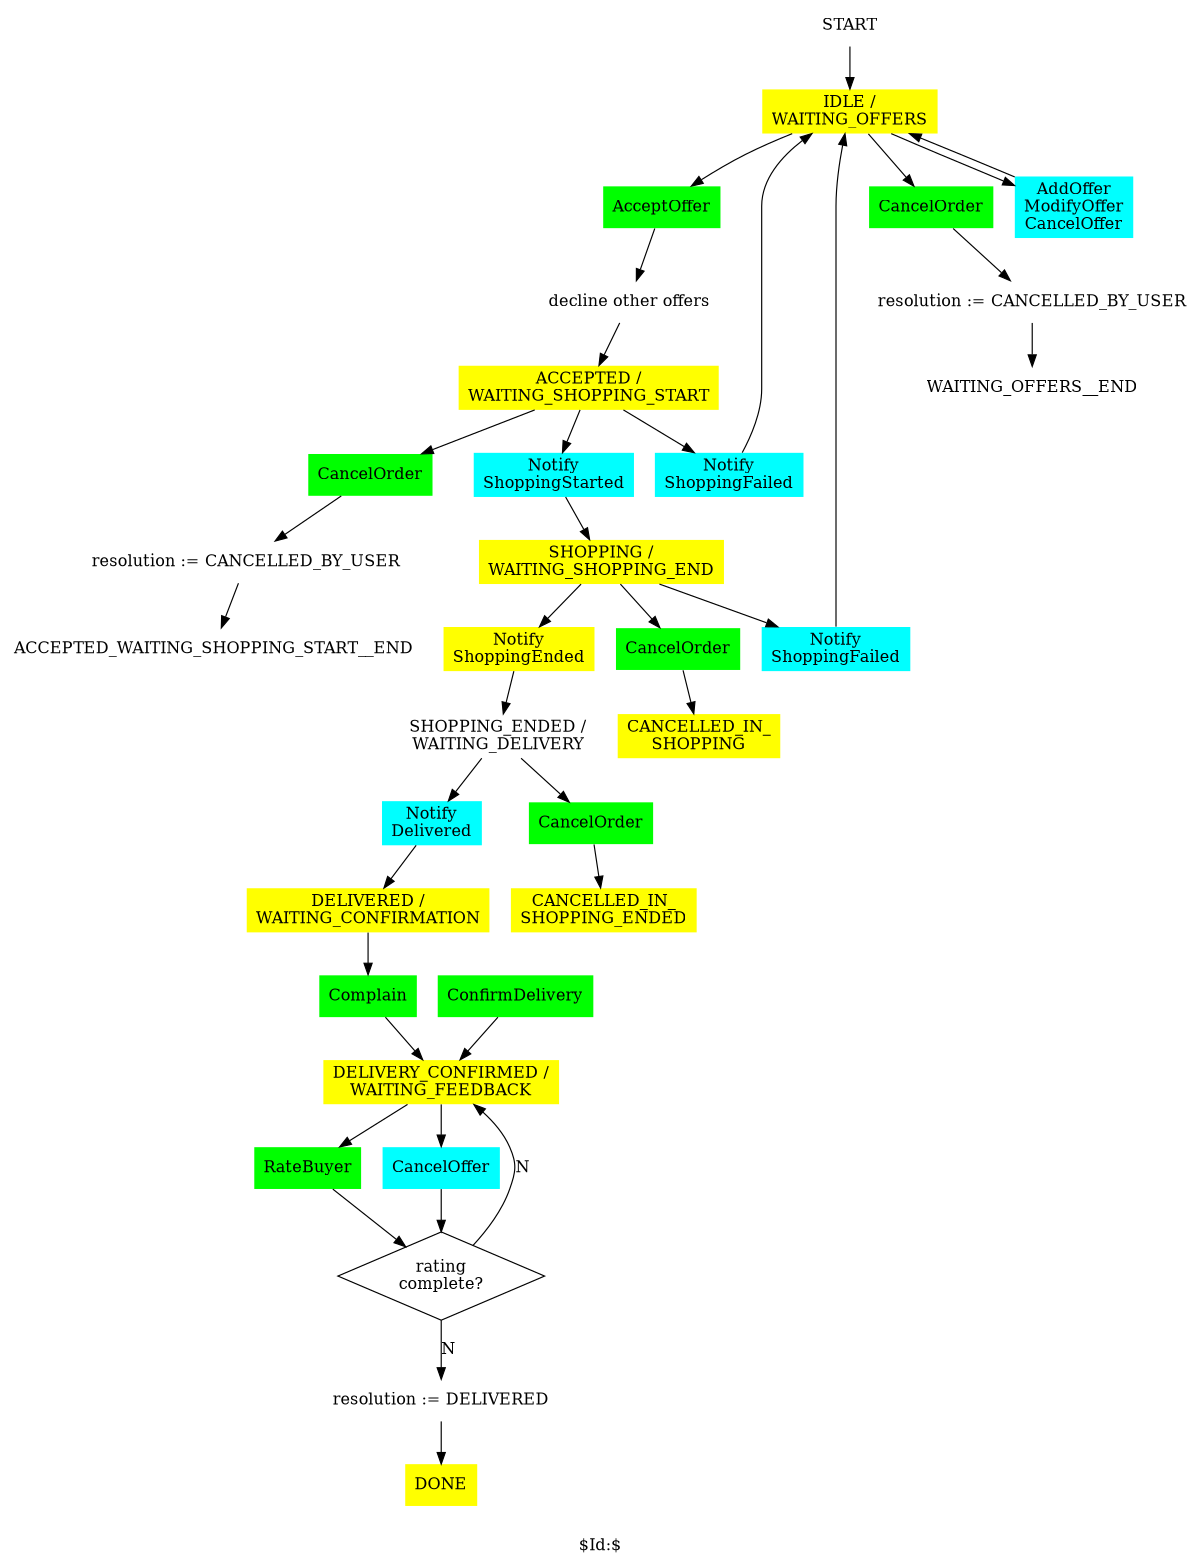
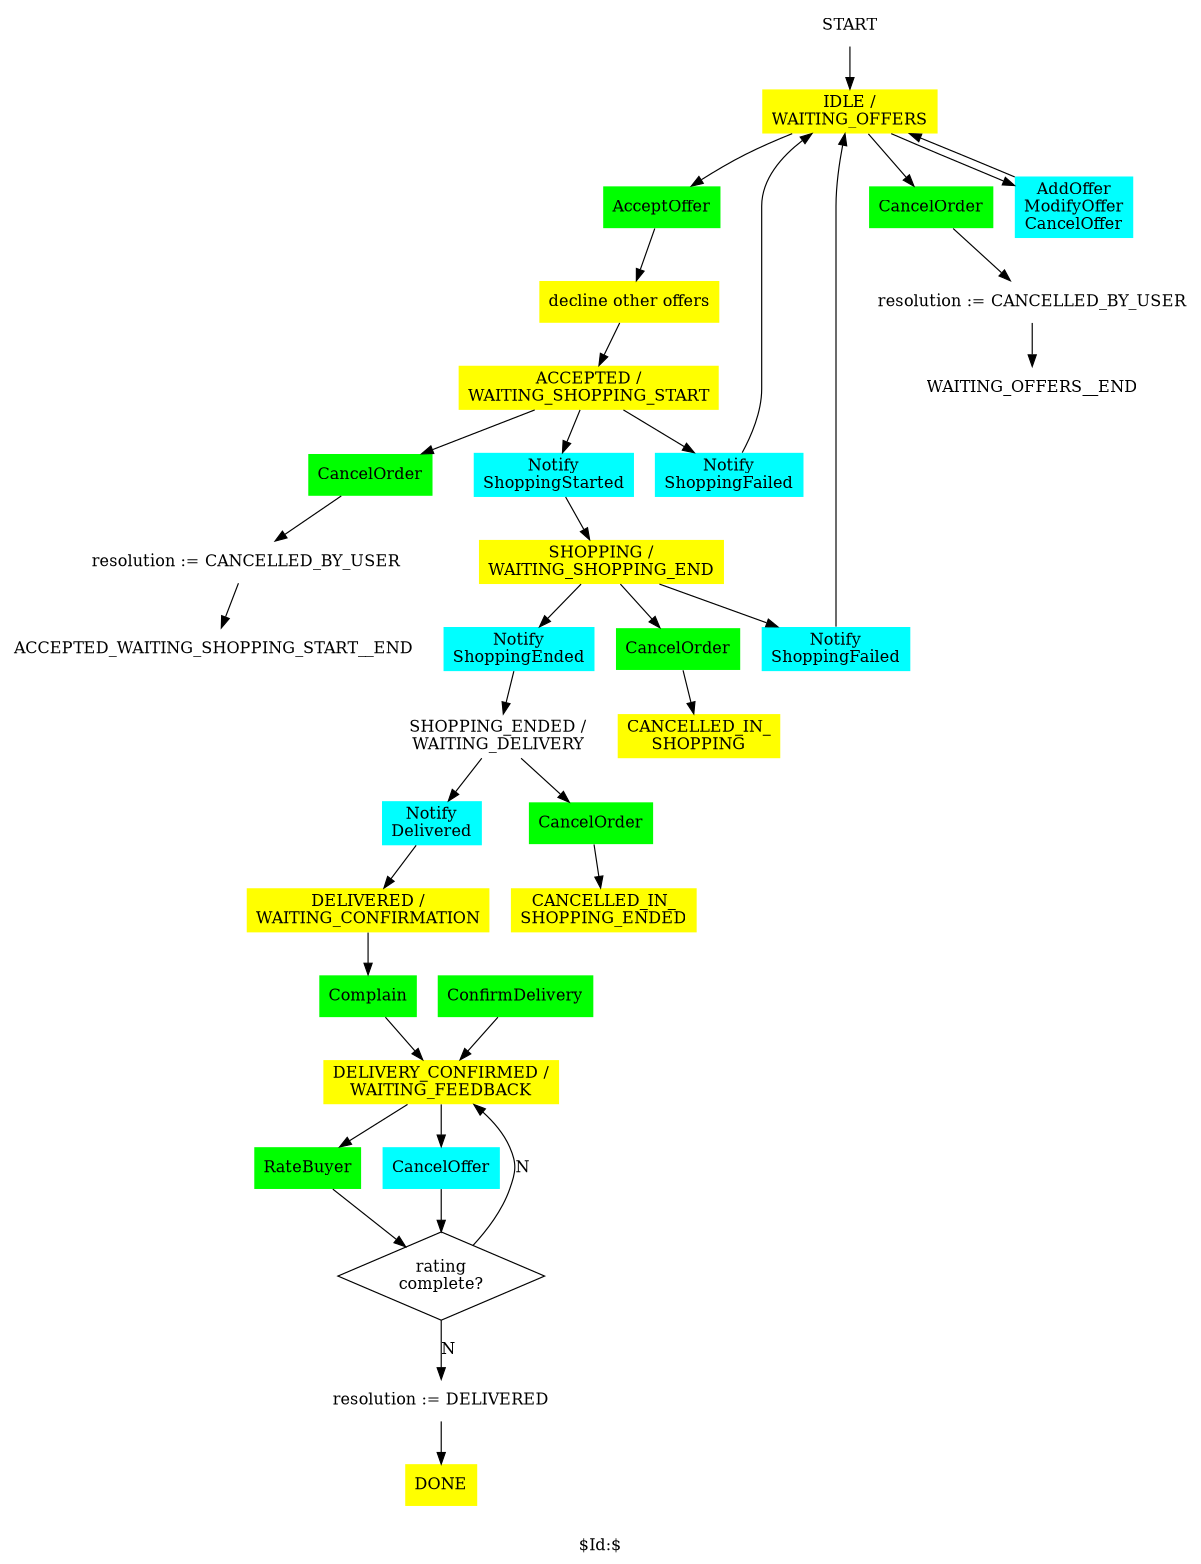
(629, 302) -> (629, 302)
(519, 649) -> (519, 649)
